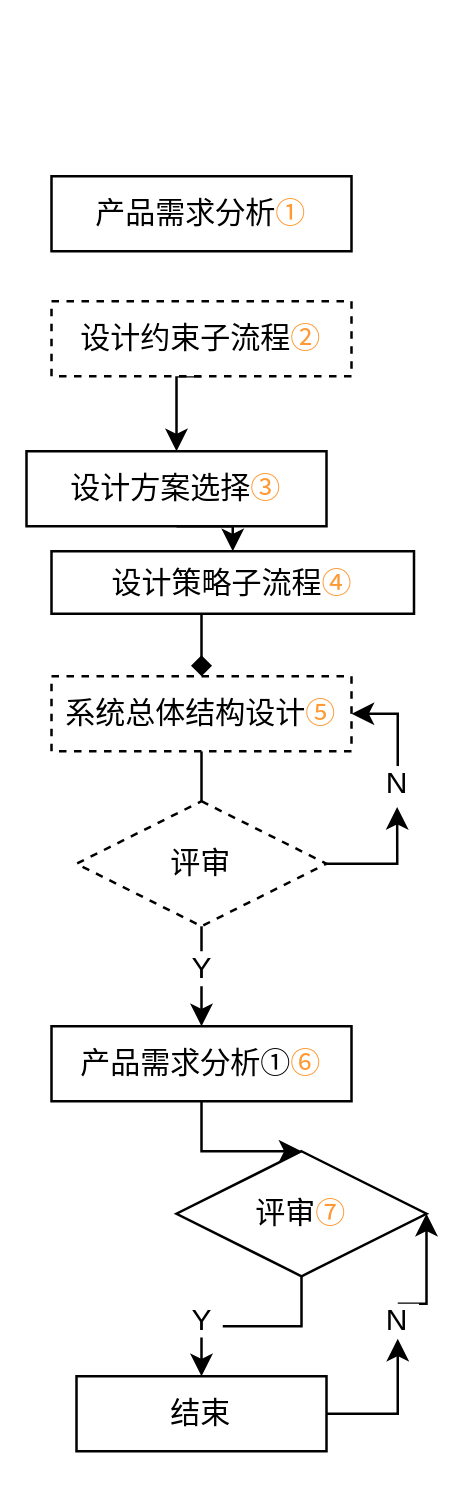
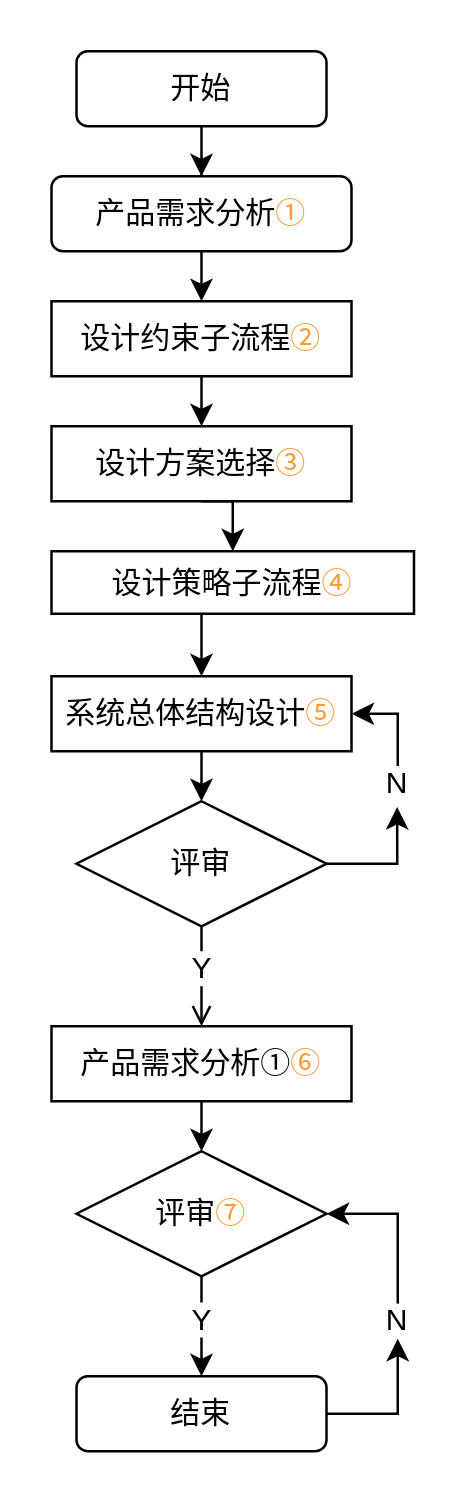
none -> (201, 89)
none -> (201, 159)
(201, 214) -> (201, 214)
none -> (201, 268)
(201, 339) -> (201, 339)
(176, 489) -> (201, 464)
(201, 656) -> (201, 657)
(201, 714) -> (201, 714)
(201, 789) -> (201, 783)
(201, 864) -> (201, 864)
(201, 1008) -> (201, 1012)
(301, 1214) -> (201, 1214)
(201, 1414) -> (201, 1414)
